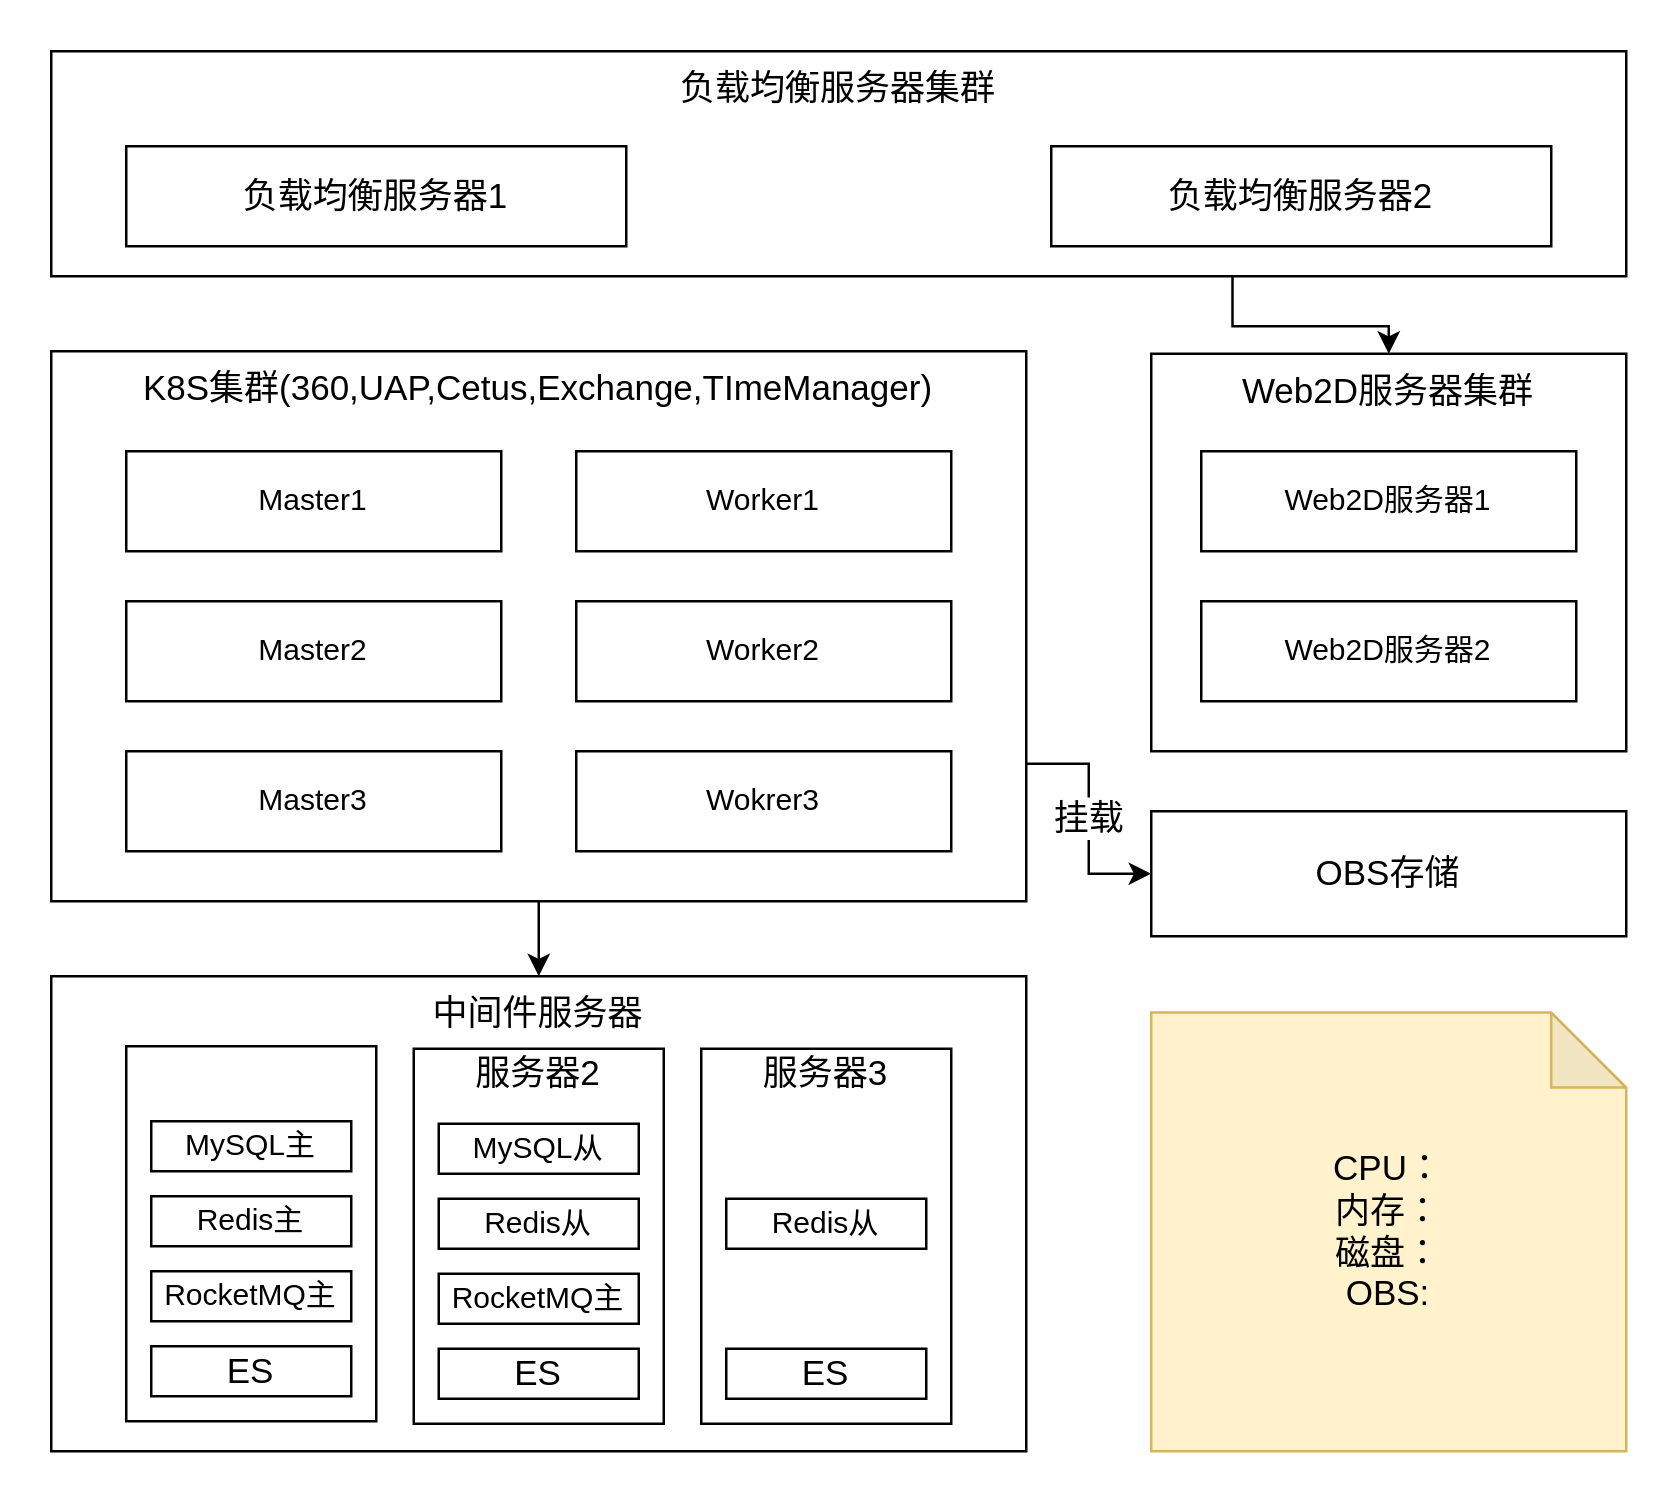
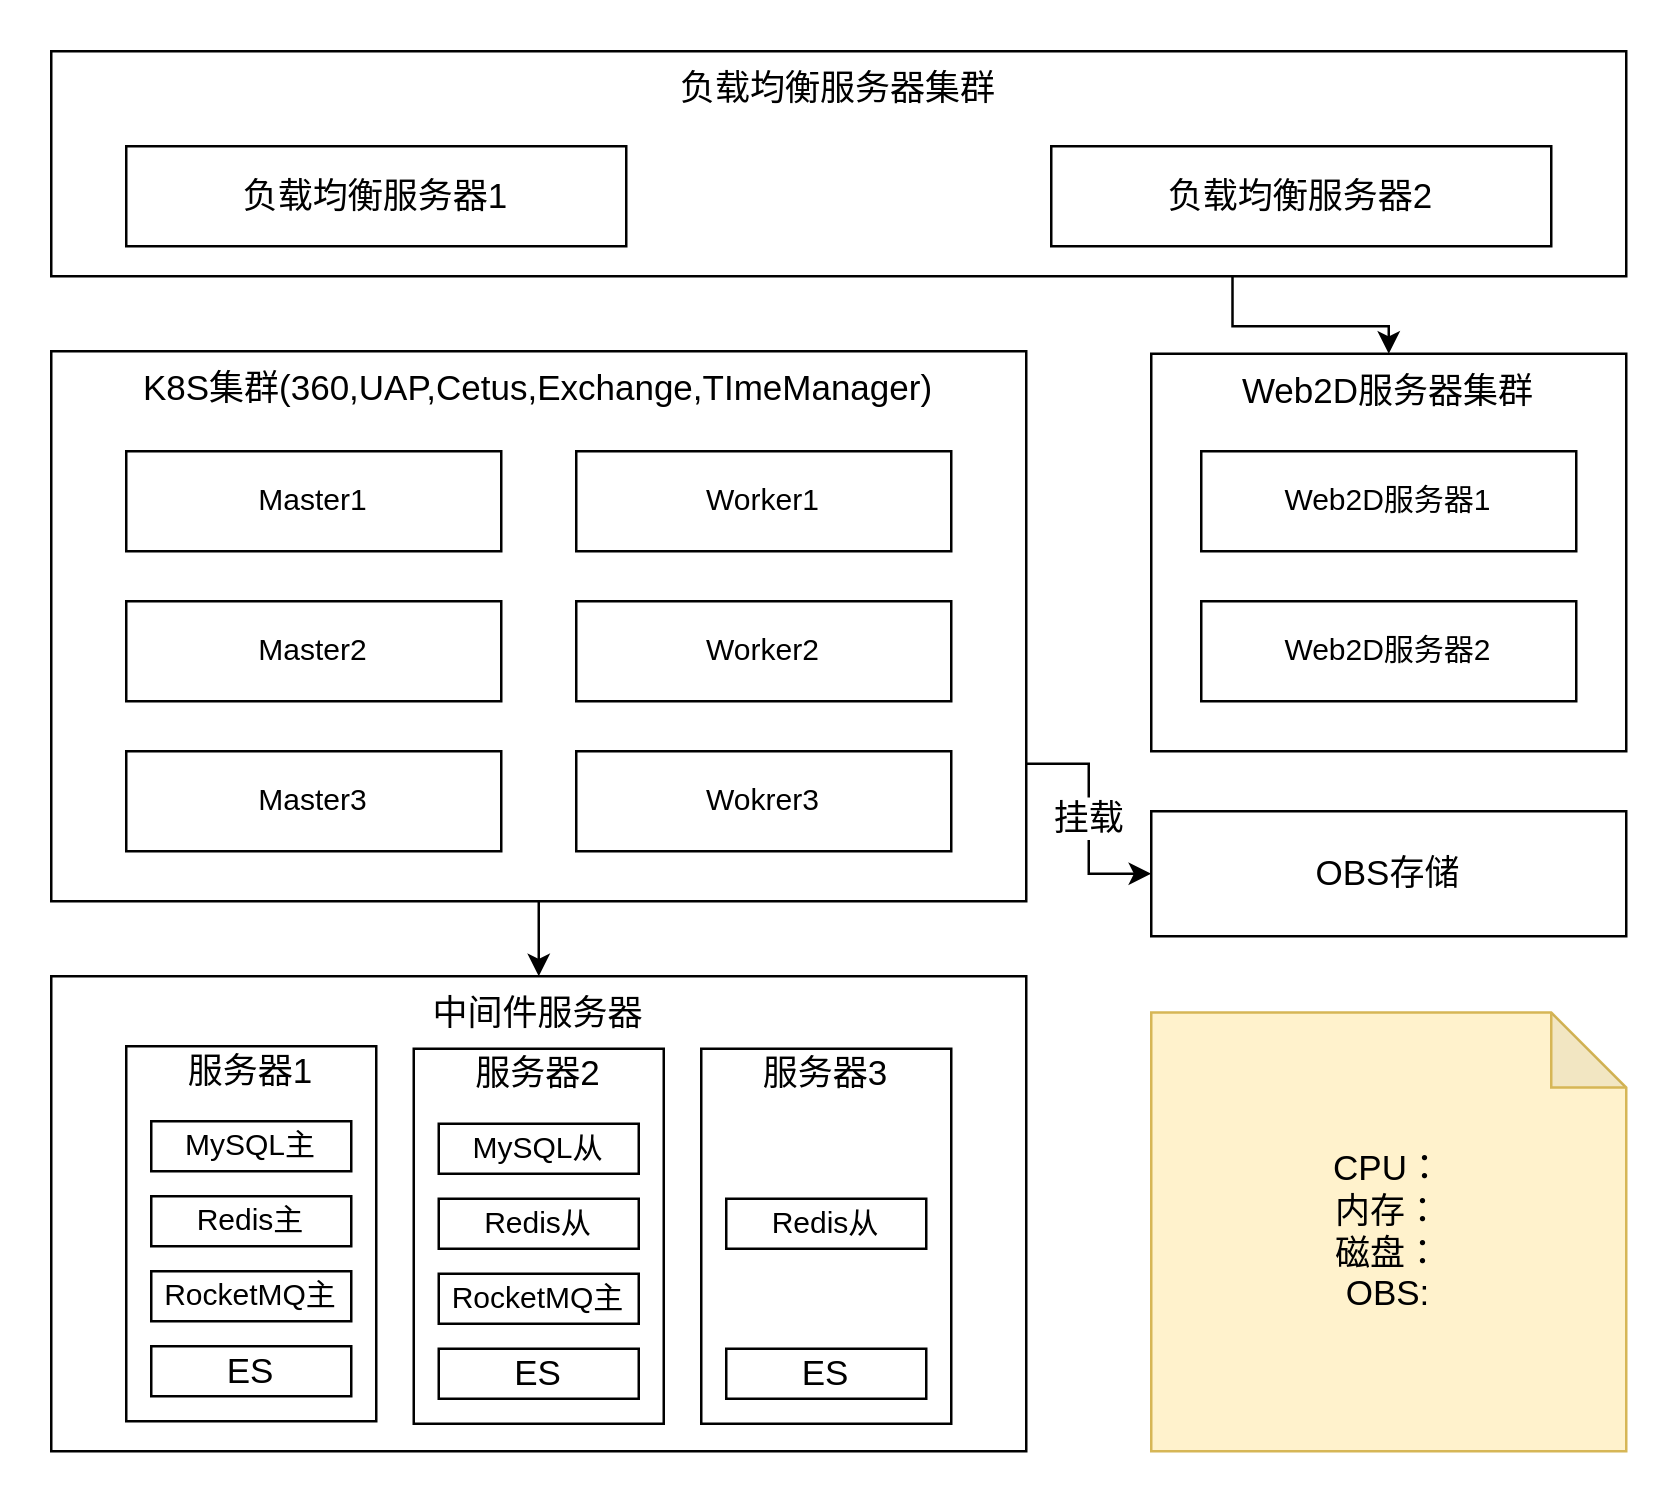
none -> (251, 1071)
